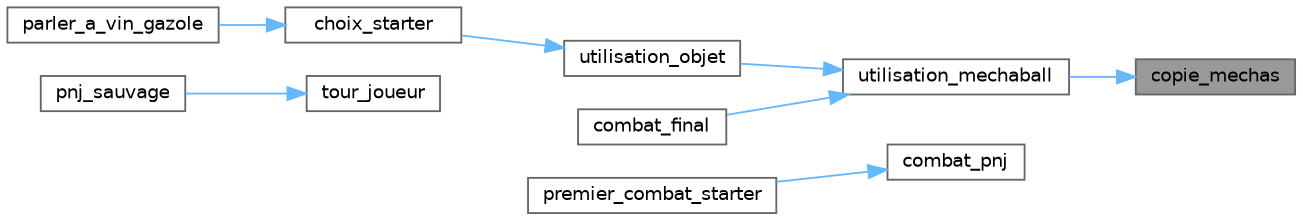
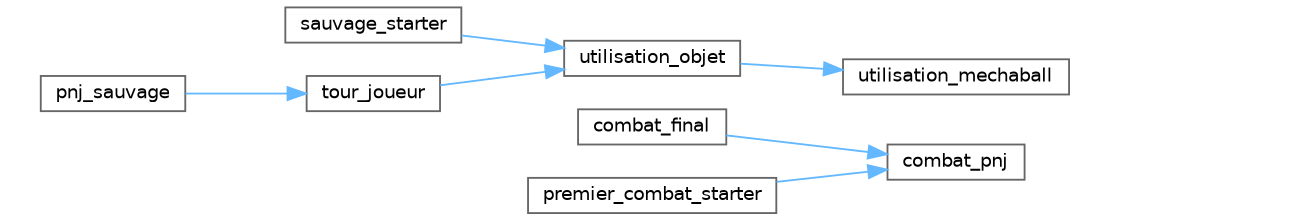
(113, 25) -> none
(373, 25) -> (373, 25)
(1215, 77) -> none
none -> (493, 79)
(778, 106) -> (797, 144)
